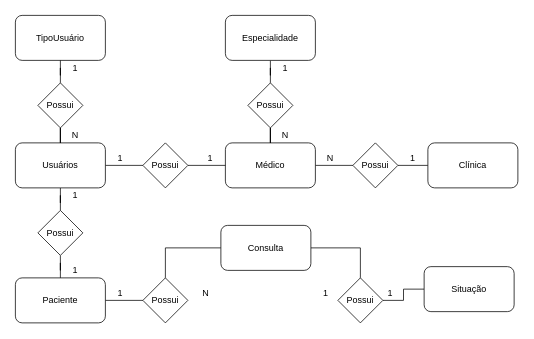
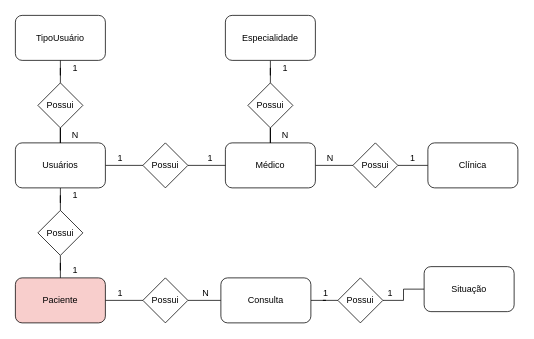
(266, 248) -> (266, 300)
(60, 300) -> (60, 300)
